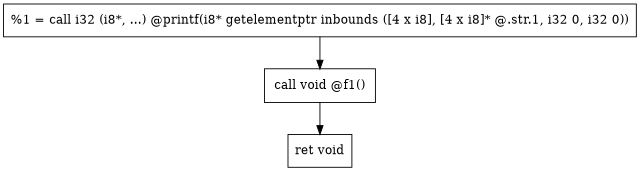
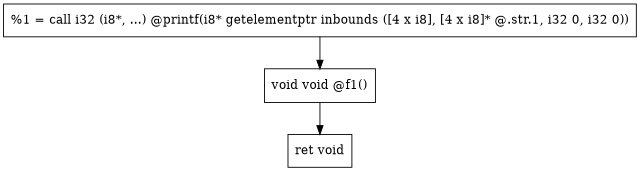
(320, 86) -> (320, 86)
